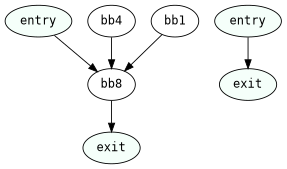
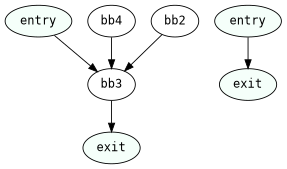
(175, 21) -> (175, 21)
(112, 85) -> (112, 85)
